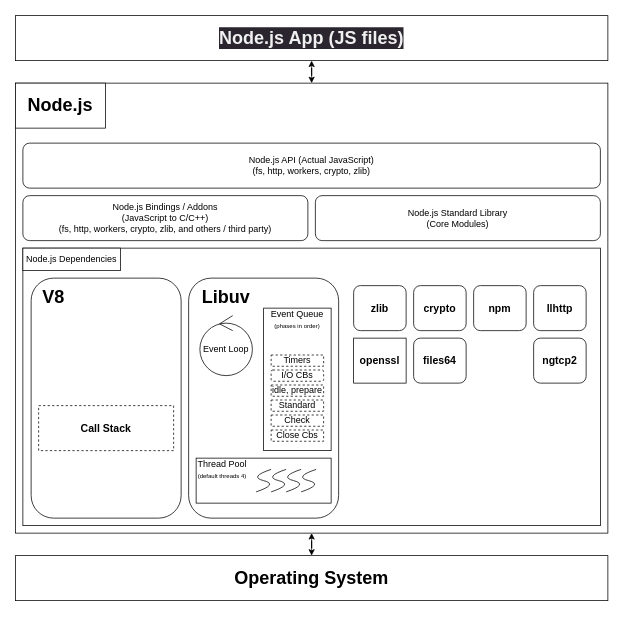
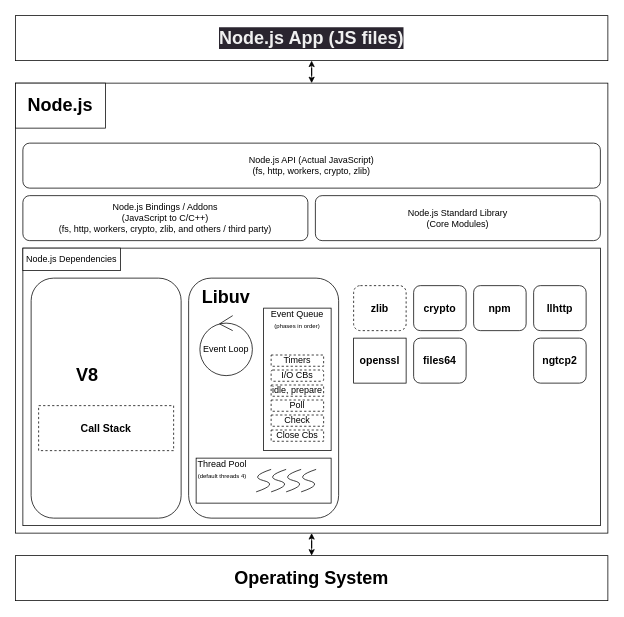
(54, 297) -> (87, 375)
(380, 308) -> (380, 308)
(297, 405) -> (297, 405)
